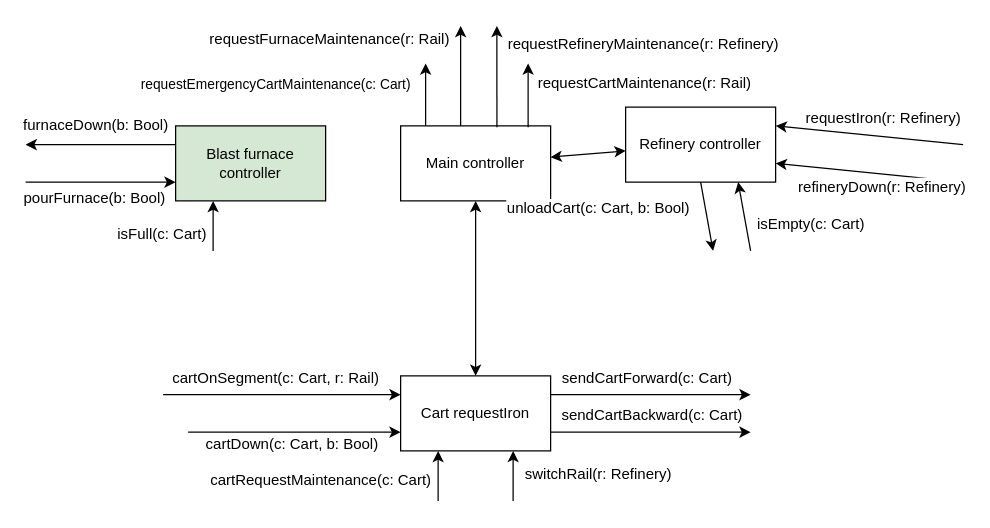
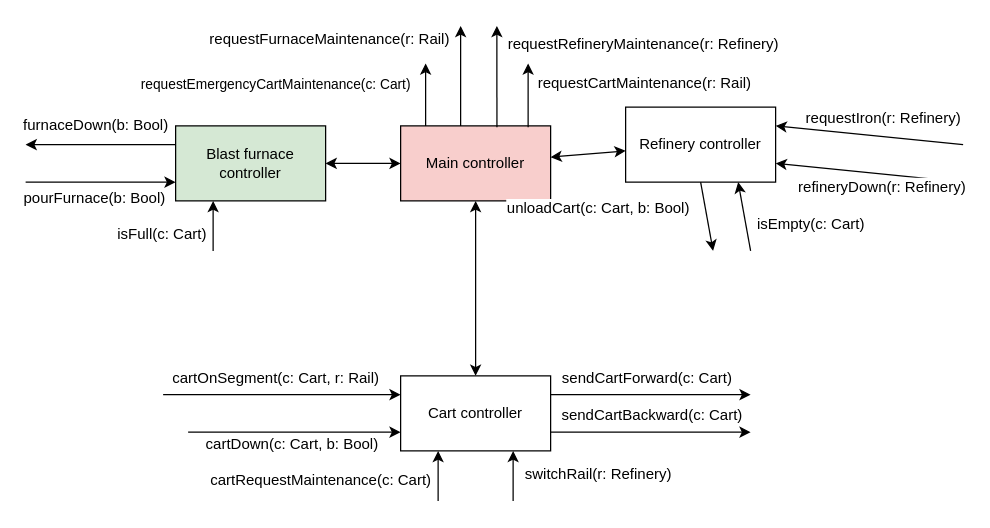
none -> (363, 163)
(476, 163) -> (476, 163)
(476, 413) -> (476, 413)
